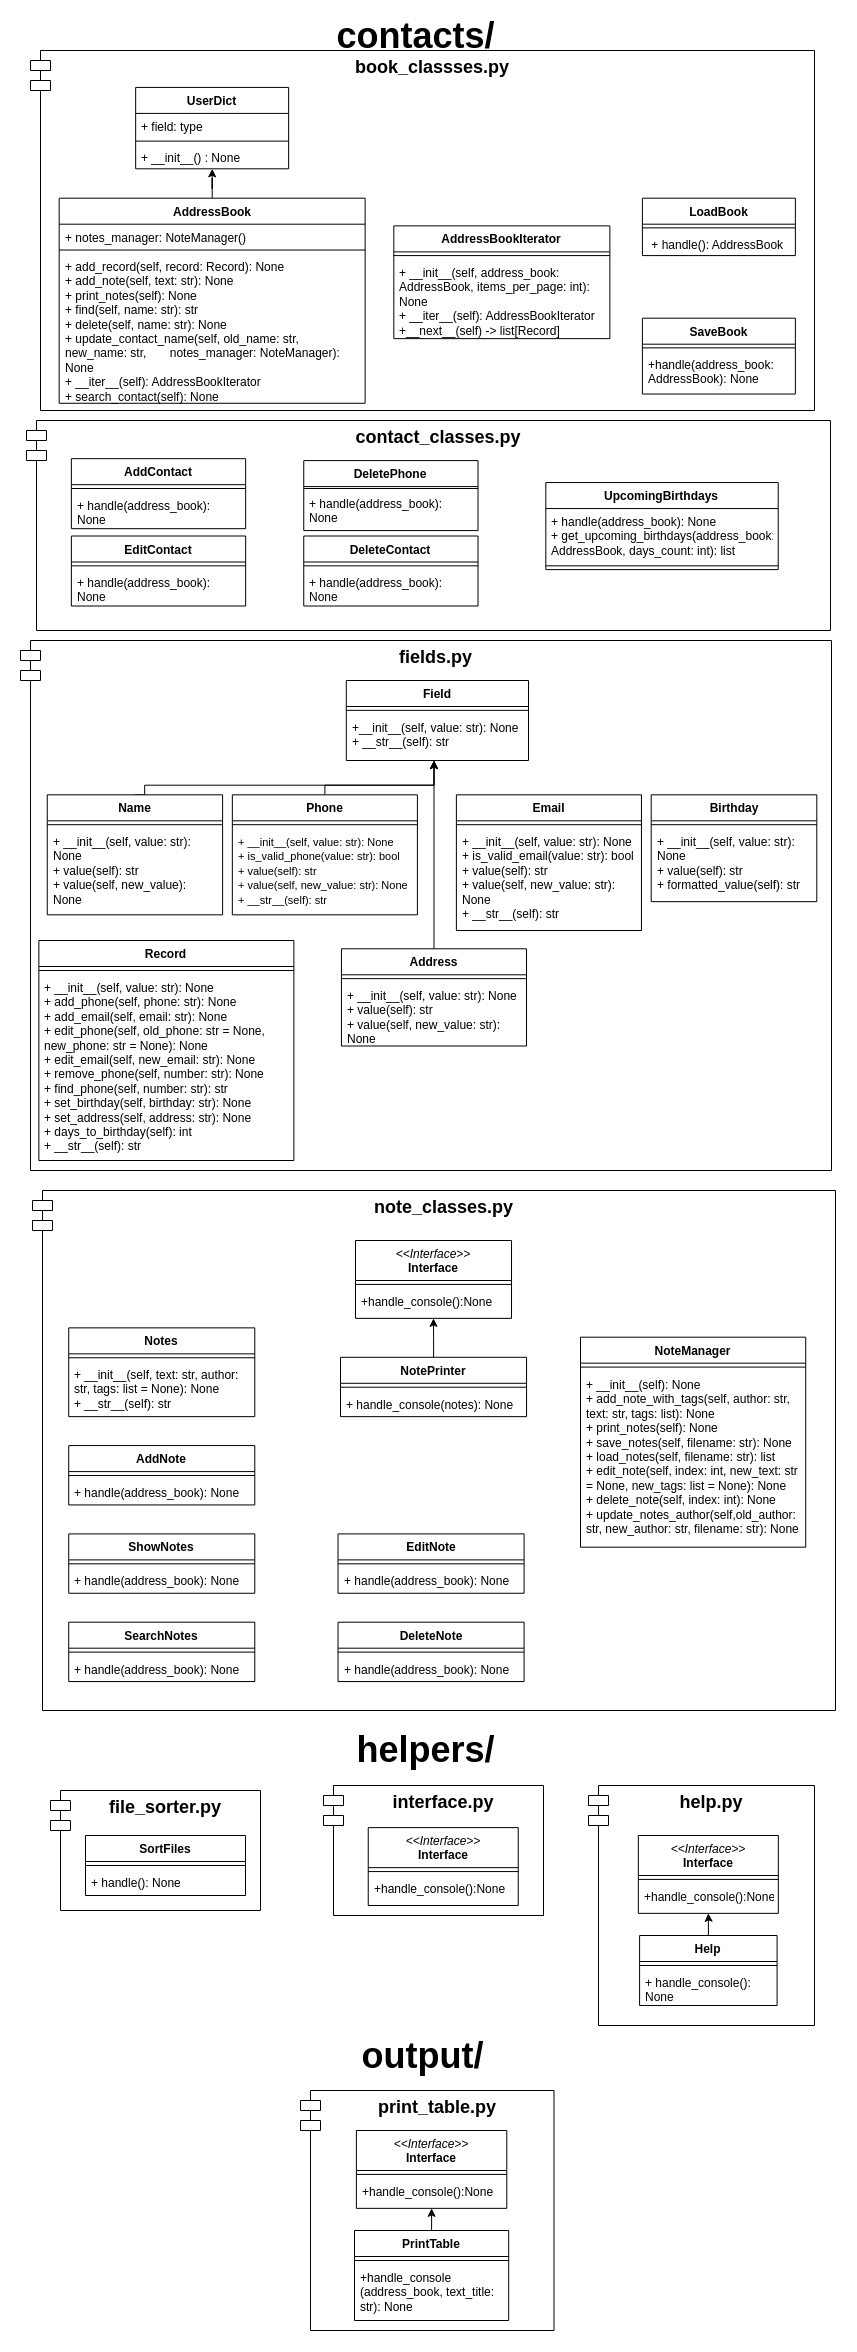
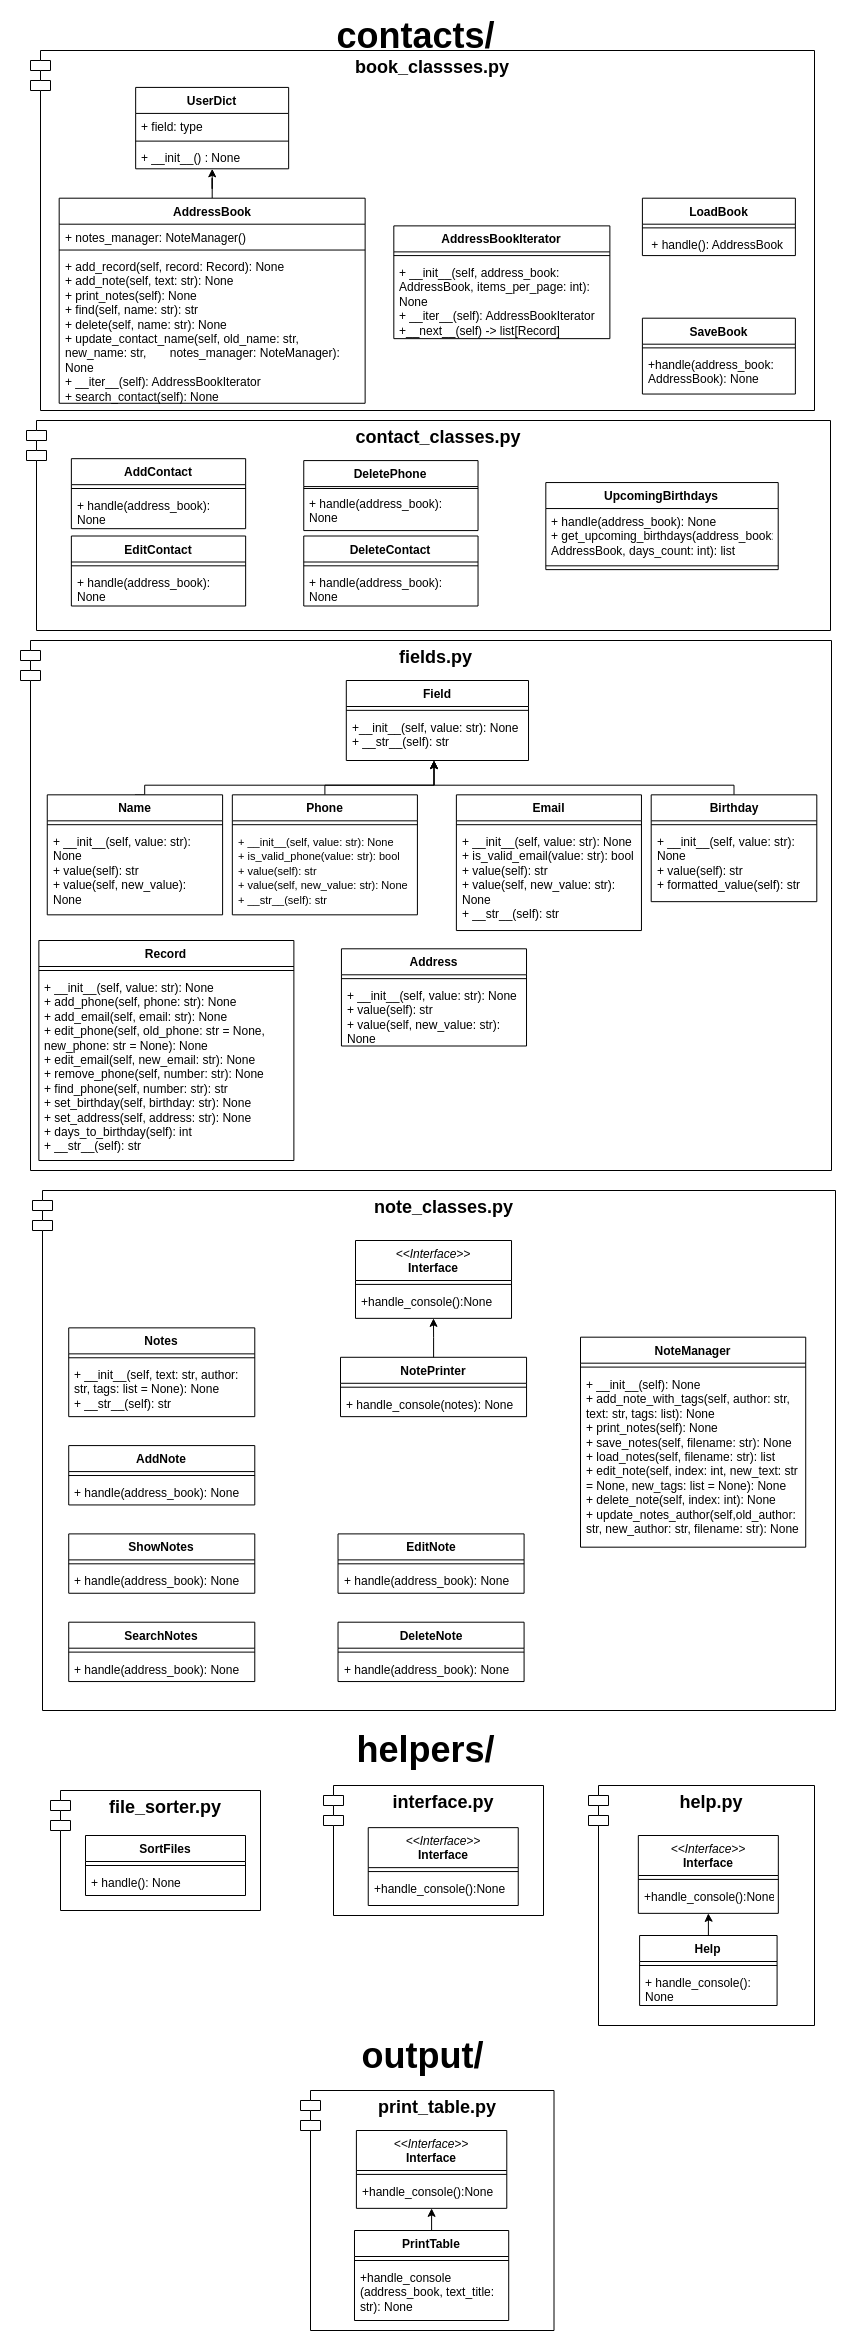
none -> (590, 785)
(434, 869) -> none
